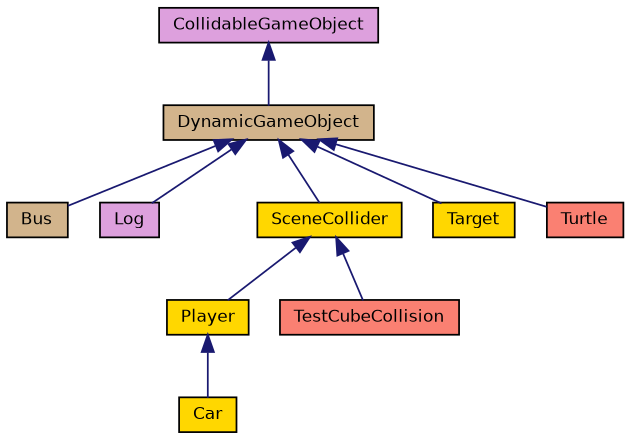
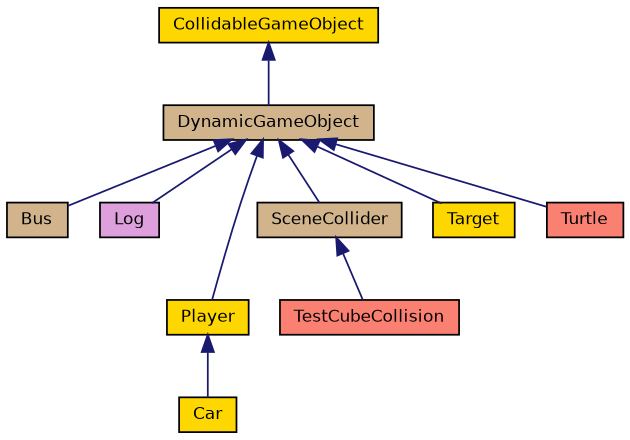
(269, 25) -> (269, 25)
(330, 220) -> (330, 220)
(262, 274) -> (233, 228)
